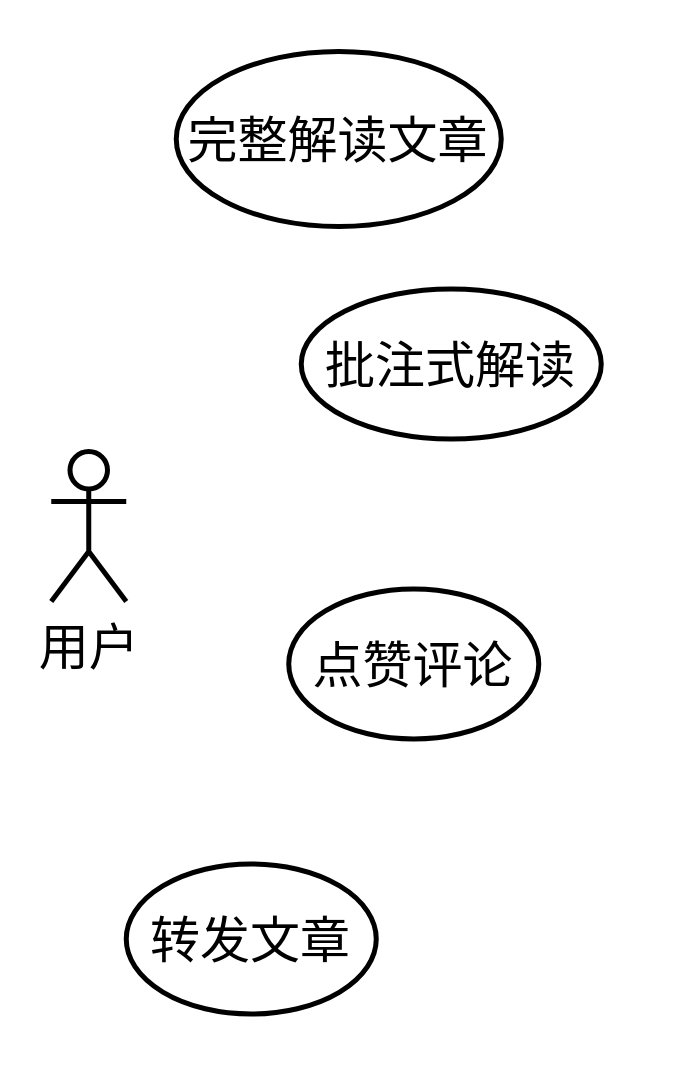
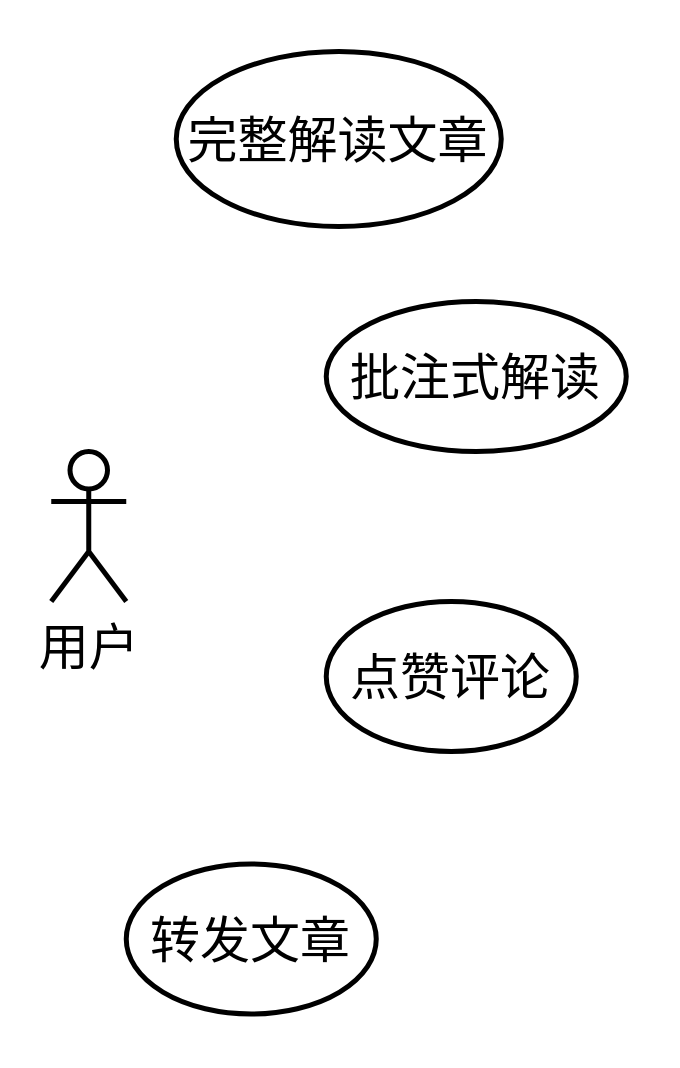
(451, 364) -> (476, 376)
(414, 664) -> (451, 676)
